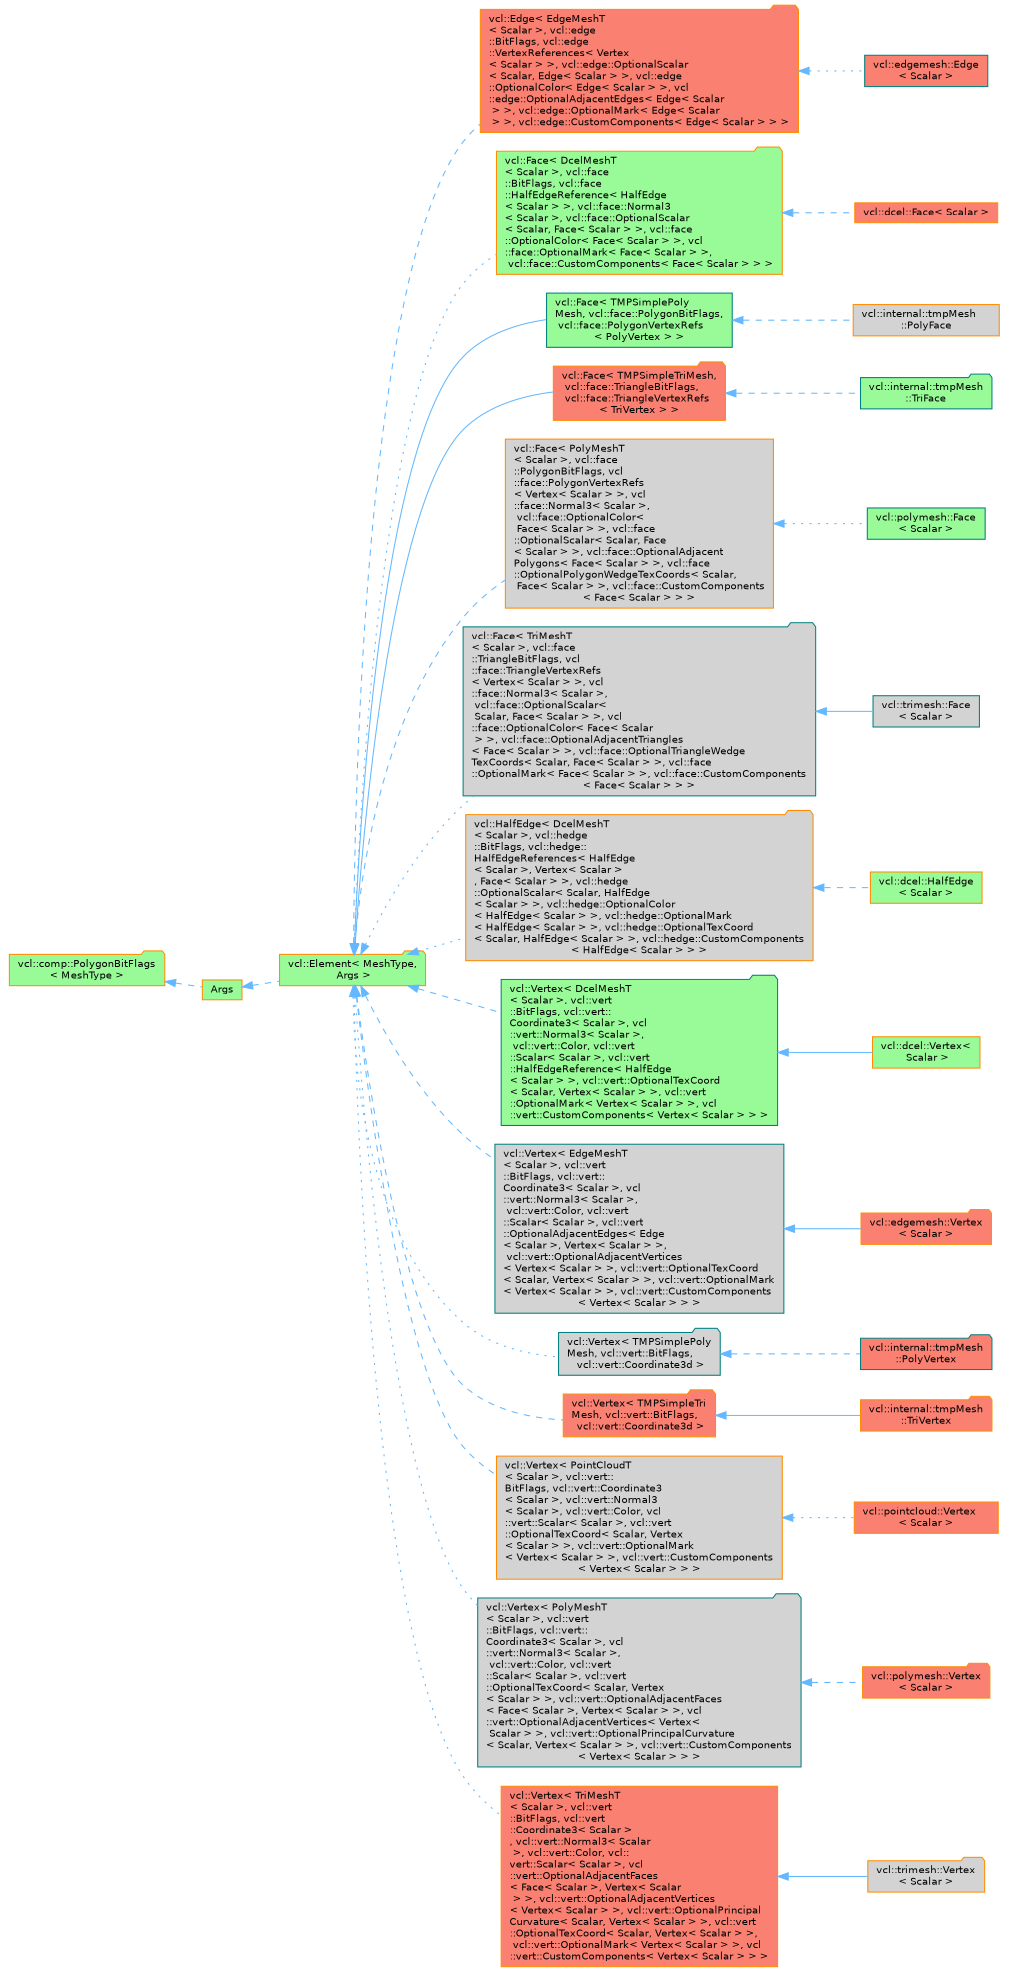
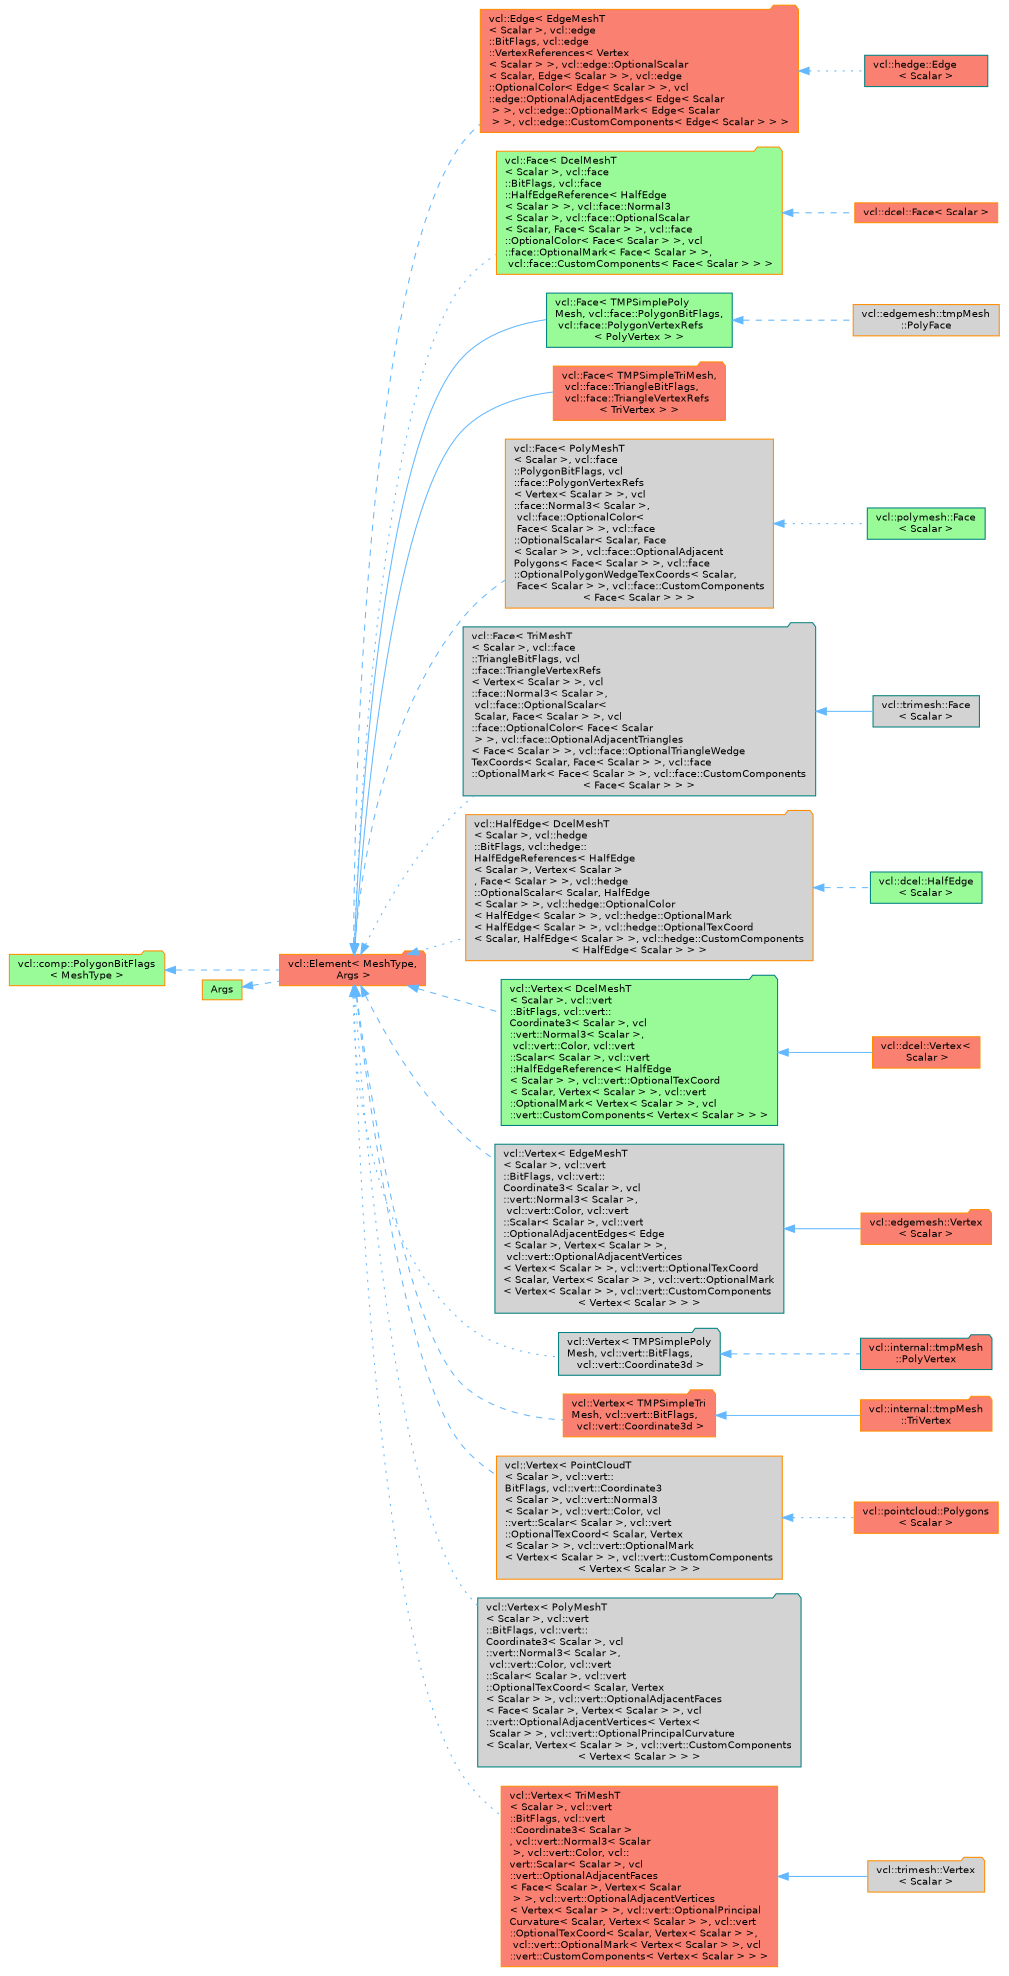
(926, 71) -> (926, 71)
(926, 320) -> (926, 320)
(926, 393) -> none
(926, 888) -> (926, 888)
(353, 970) -> (353, 970)
(189, 985) -> (228, 970)
(926, 1052) -> (926, 1052)
(926, 1518) -> (926, 1518)
(926, 1682) -> none
